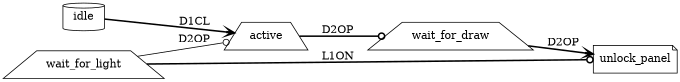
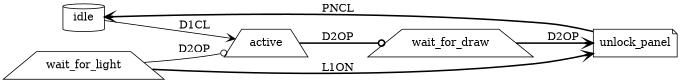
none -> (353, 15)
(166, 26) -> (166, 29)
(367, 62) -> (369, 73)
